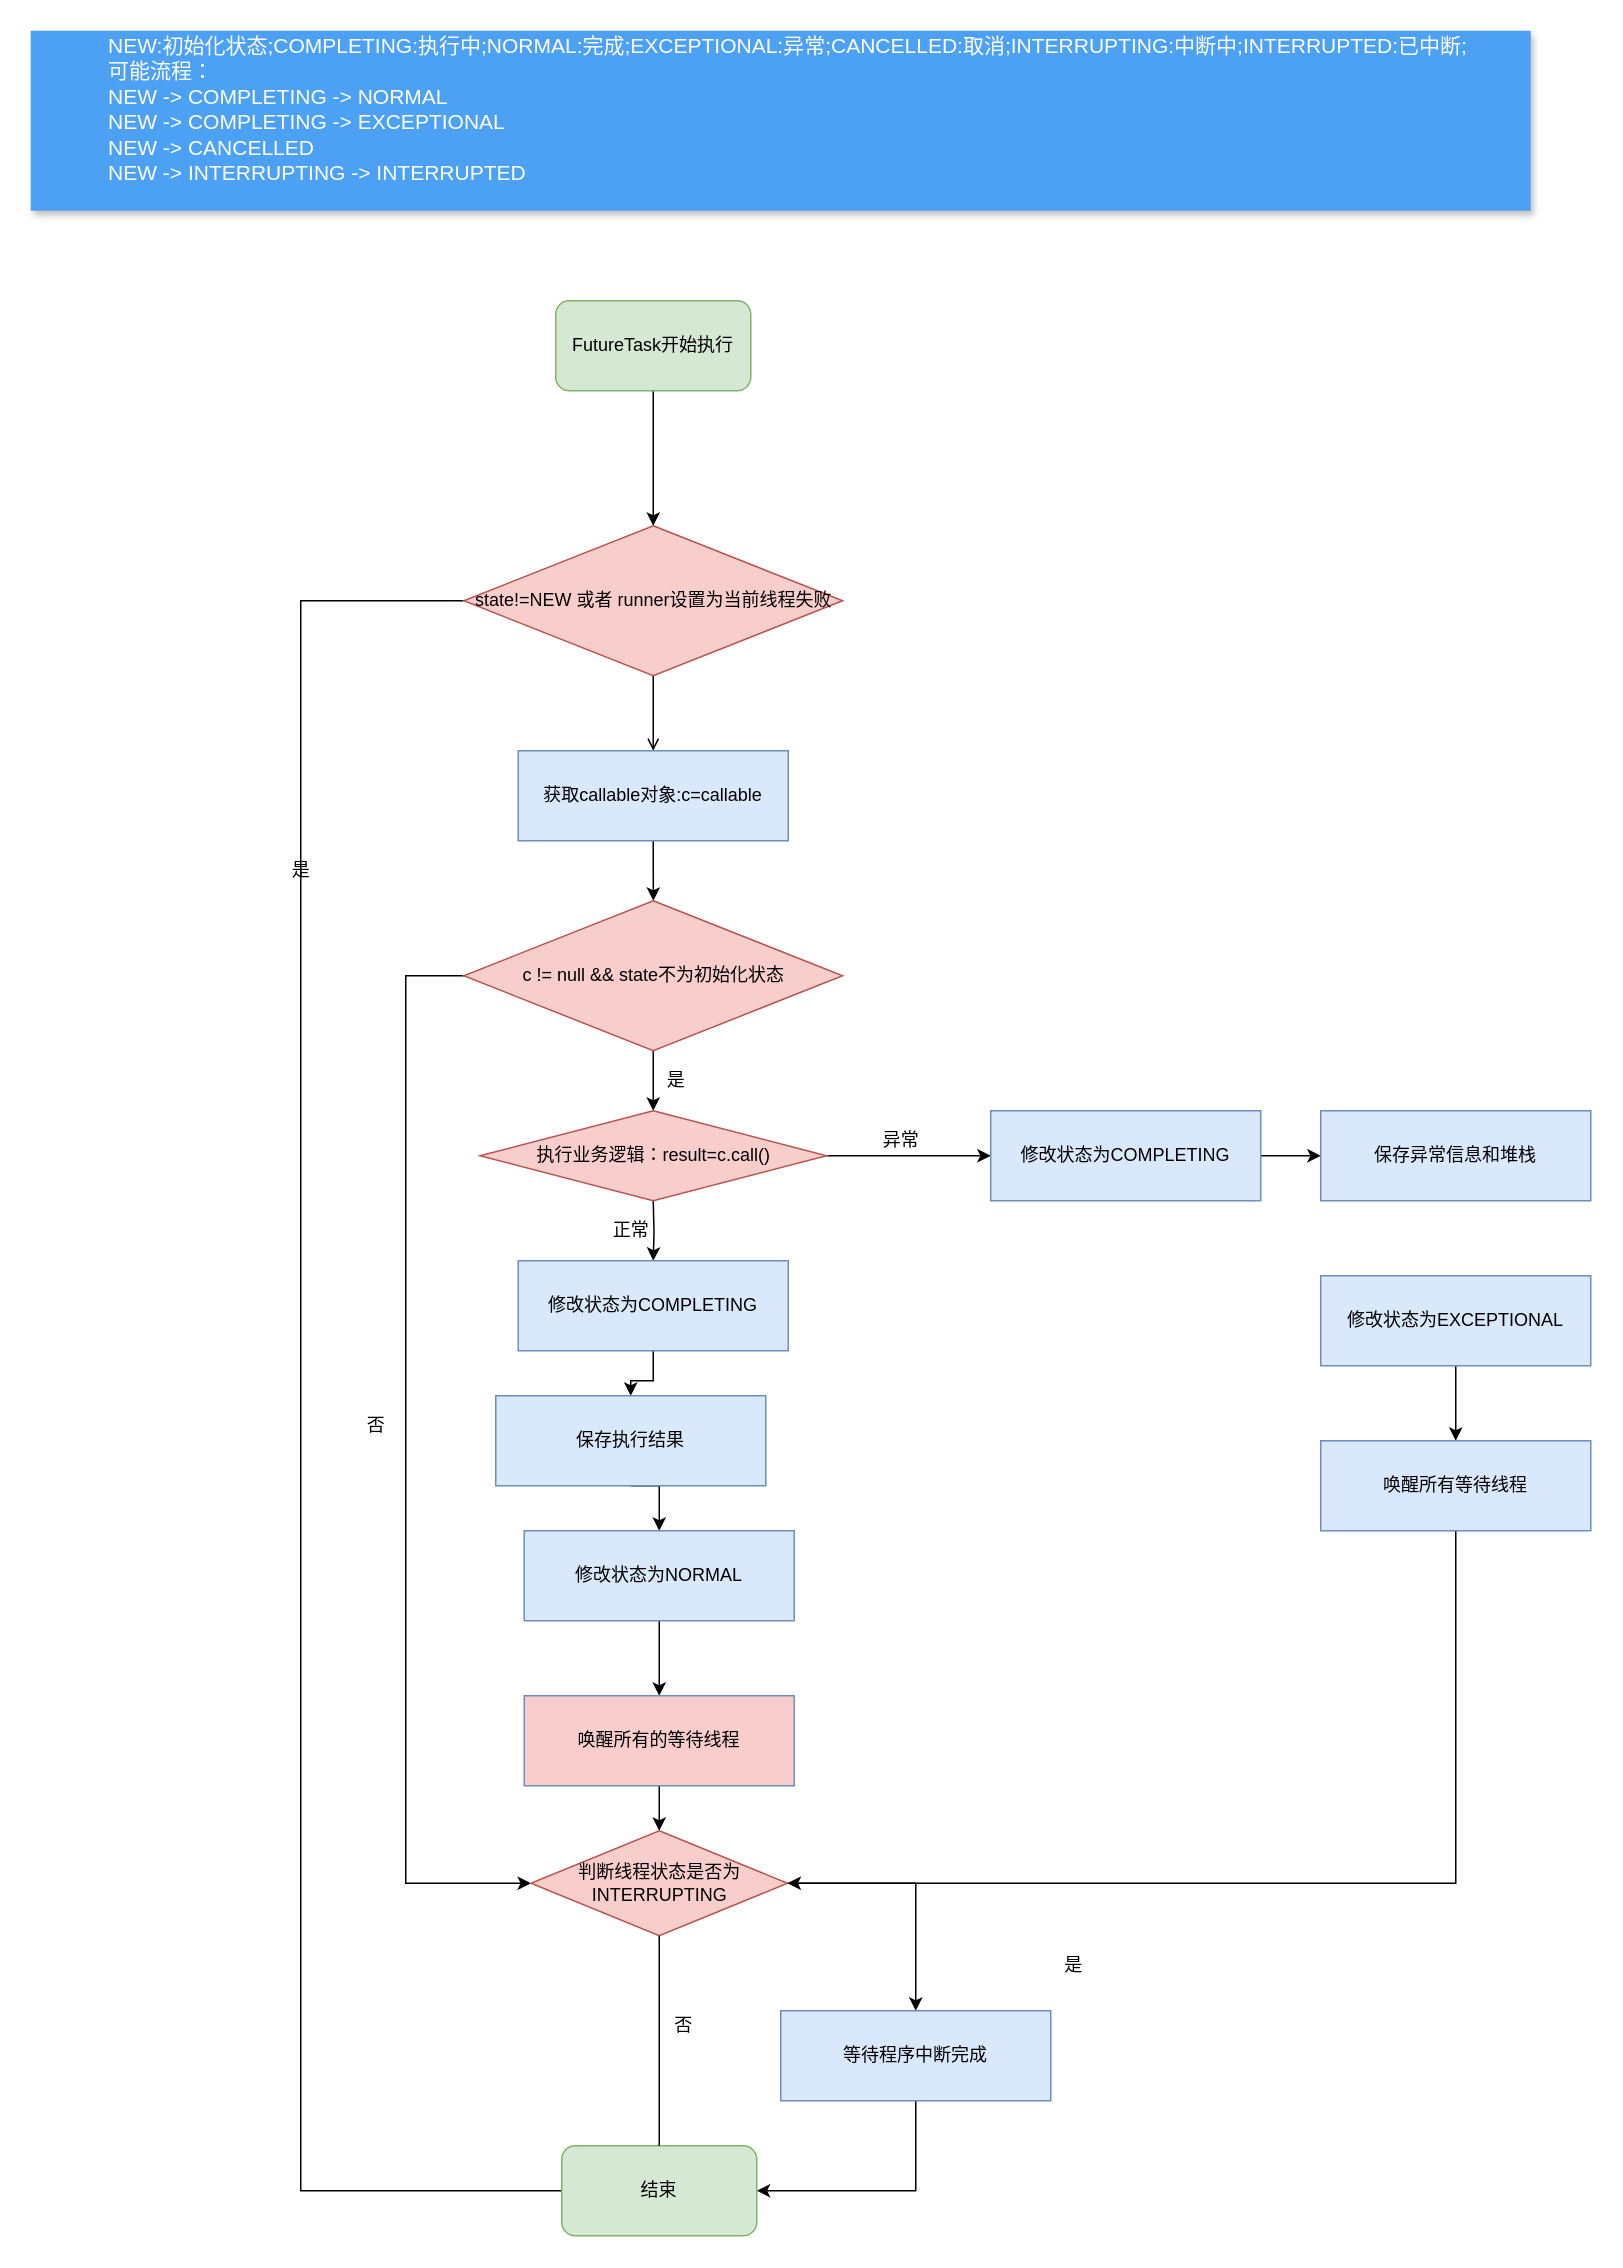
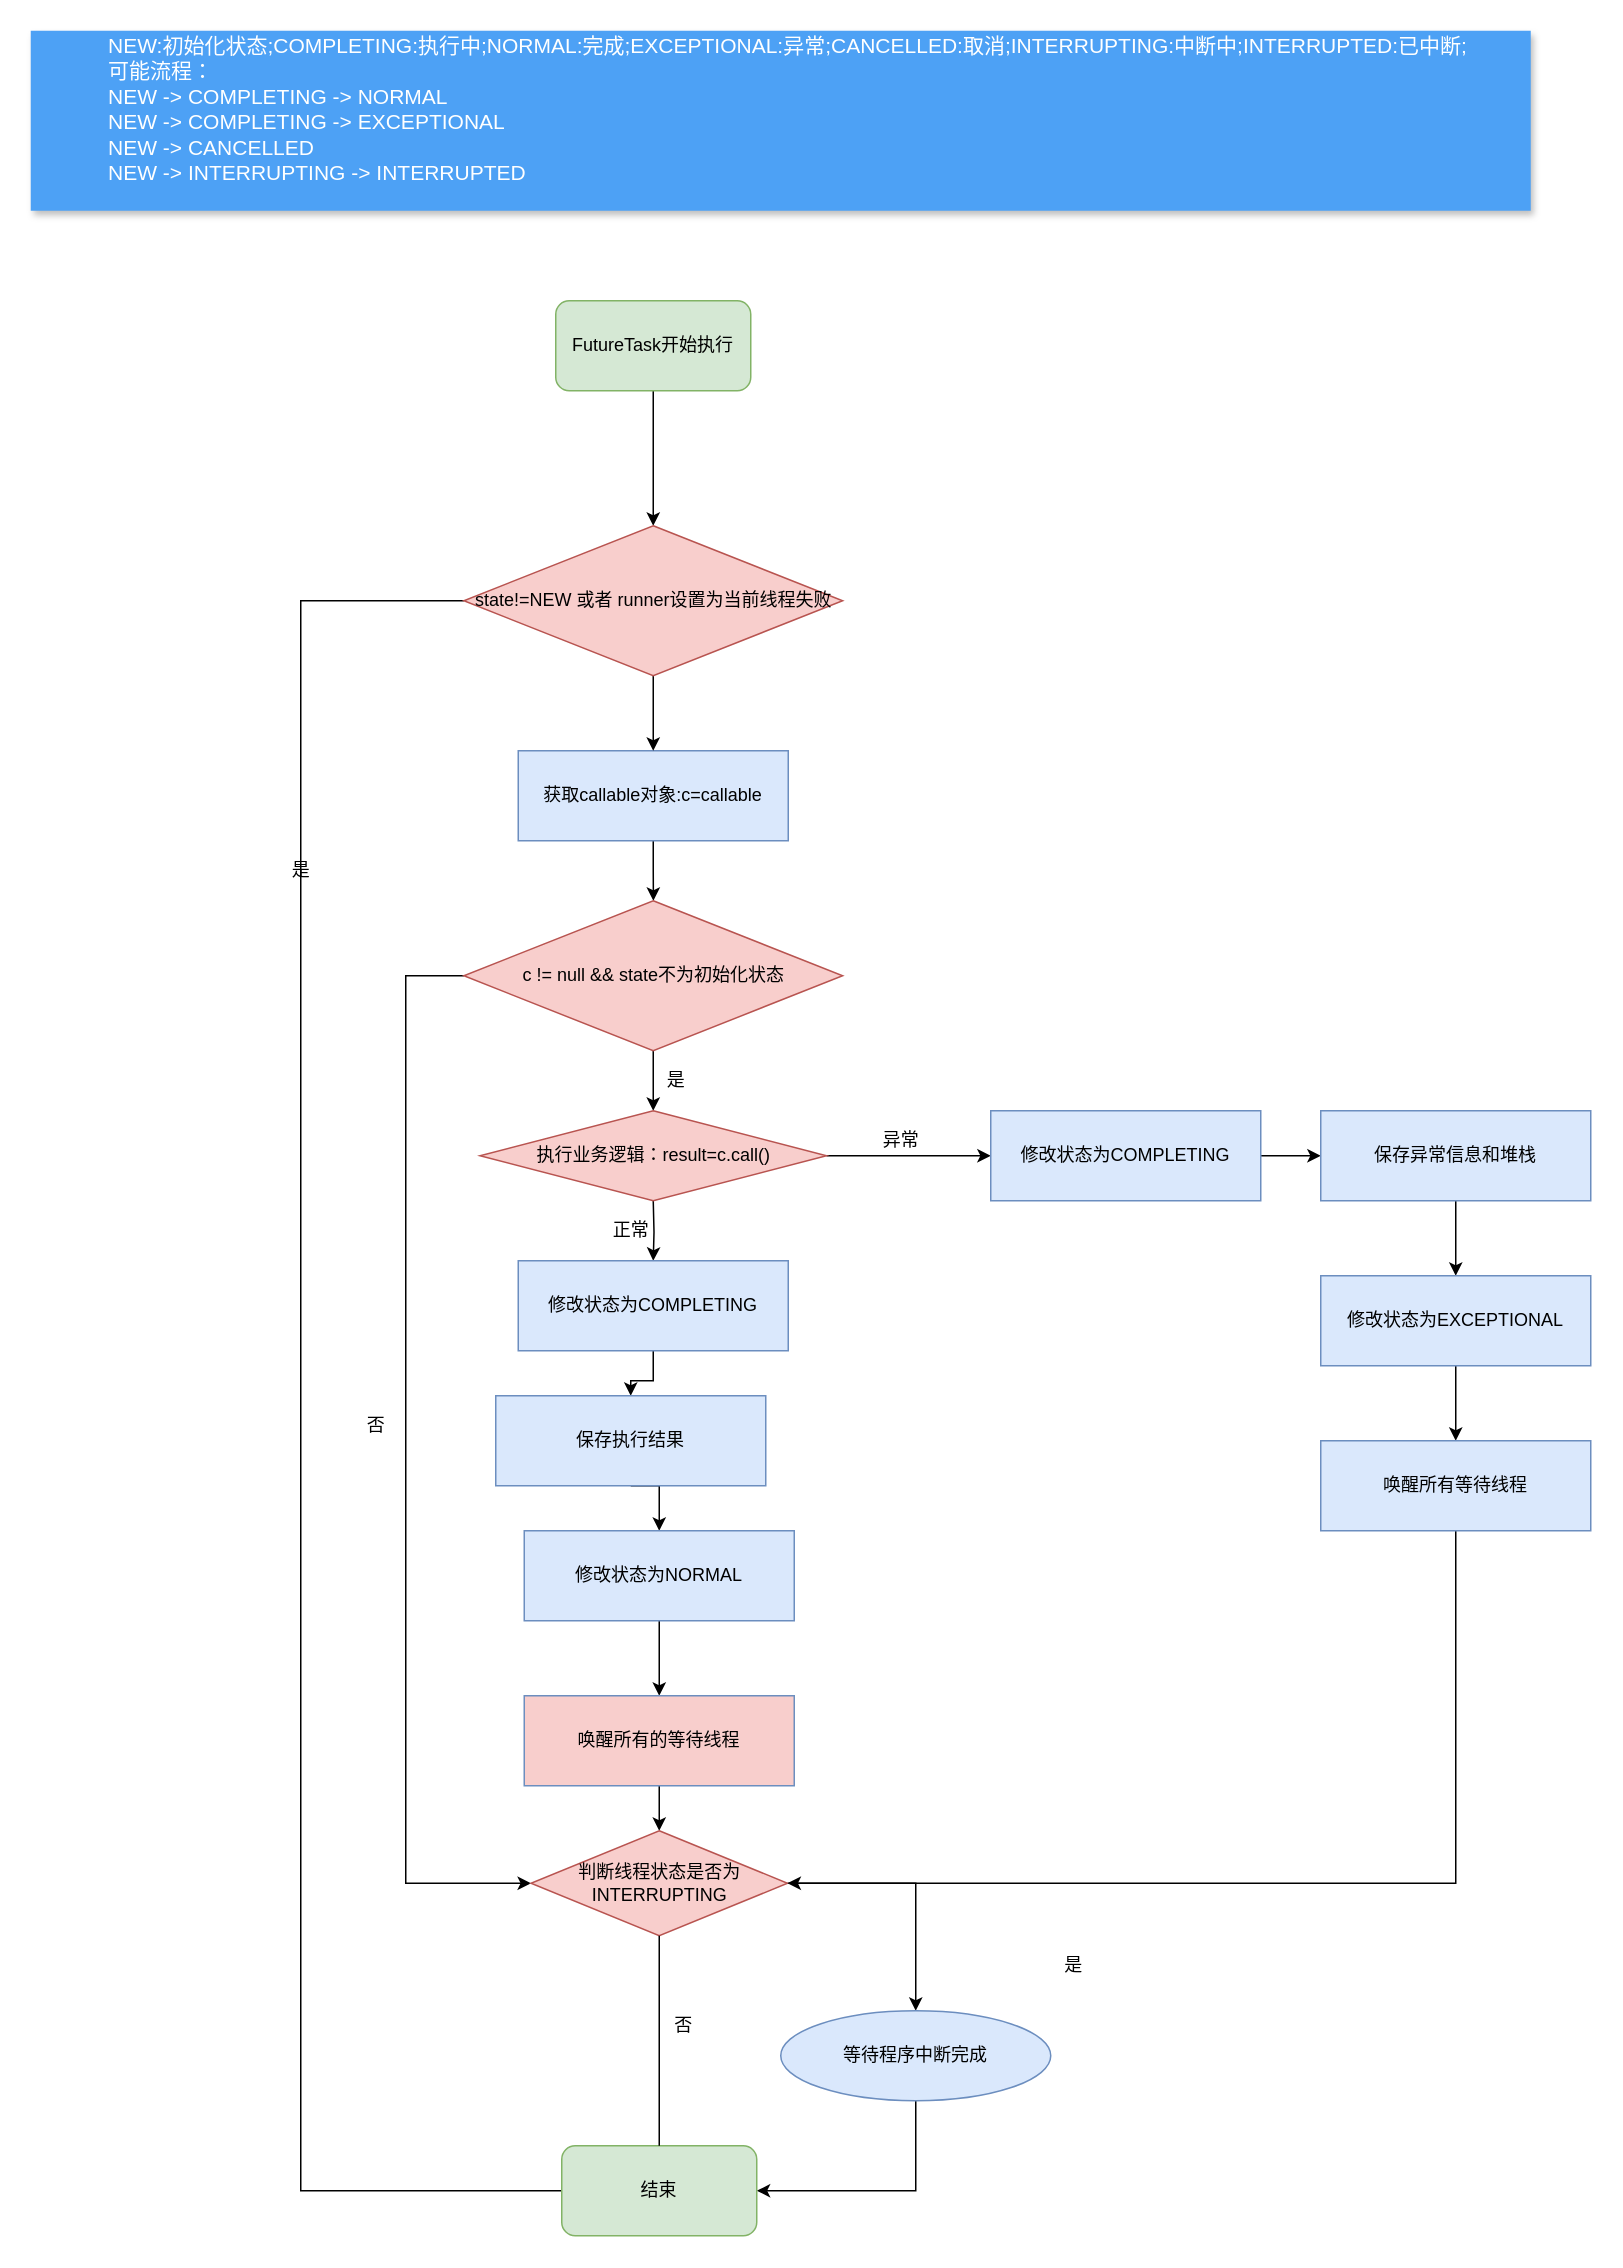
(653, 741) -> (653, 739)
none -> (1456, 1233)
(916, 2056) -> (916, 2056)
